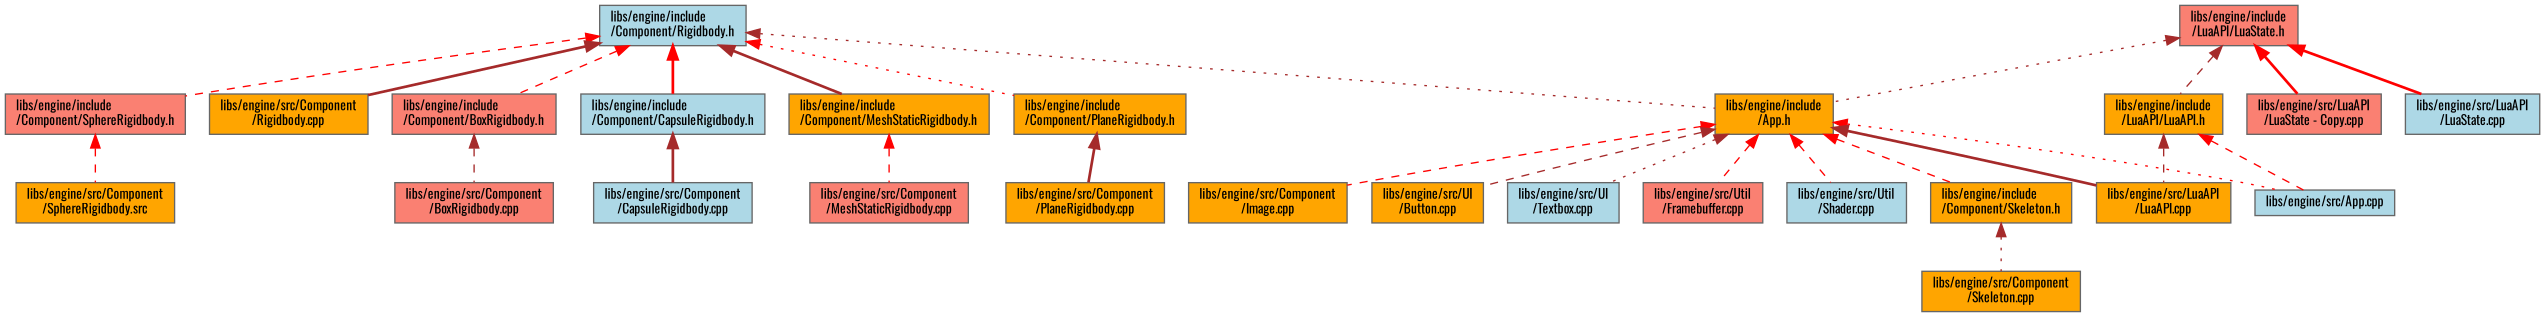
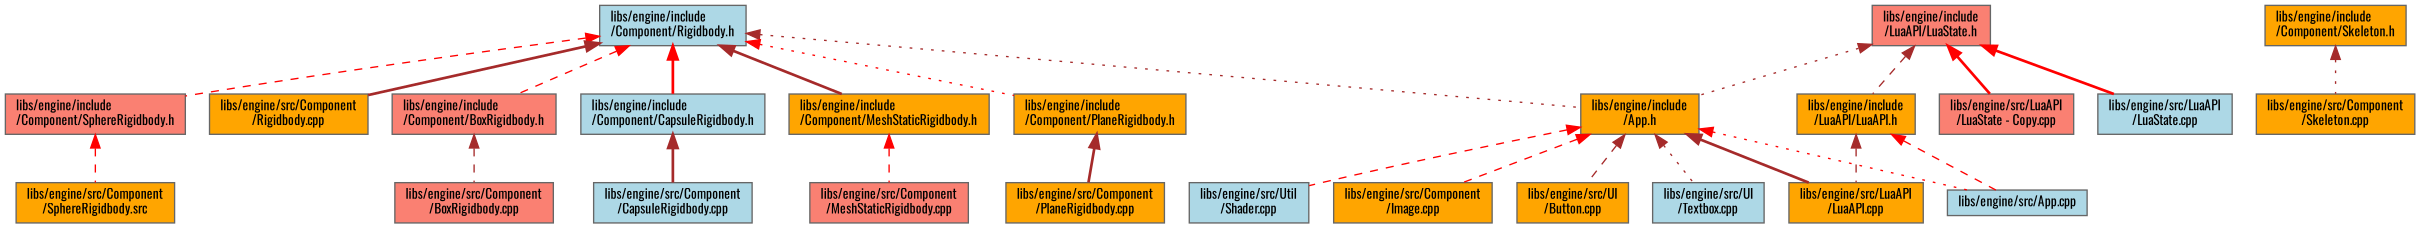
(1894, 161) -> none
(1703, 203) -> none
